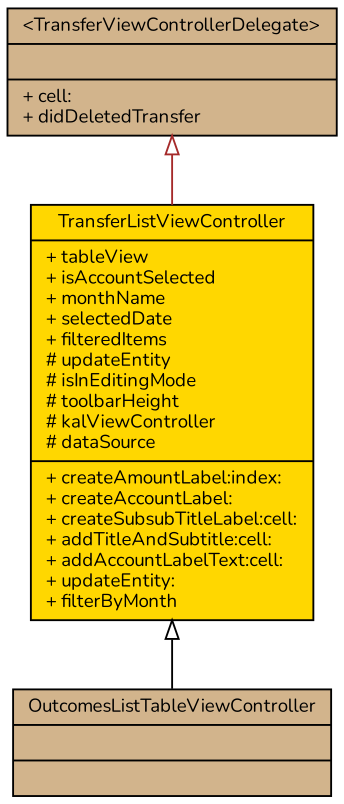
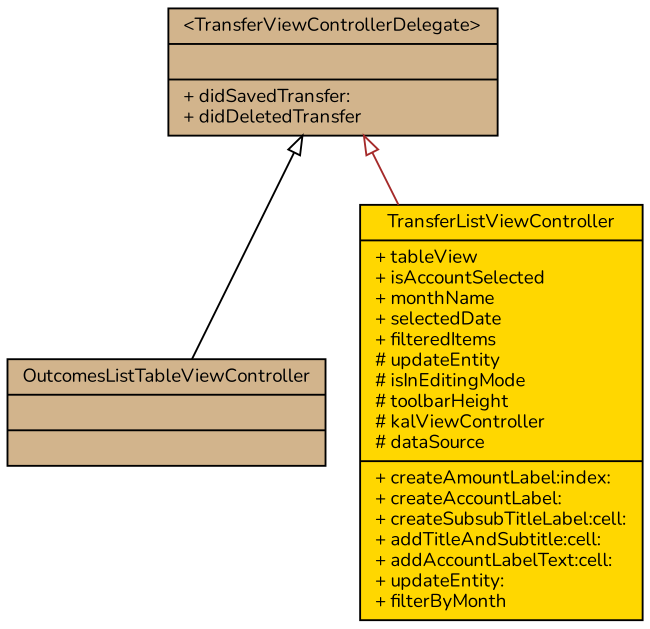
(48, 96) -> (268, 96)
(172, 664) -> (243, 256)
